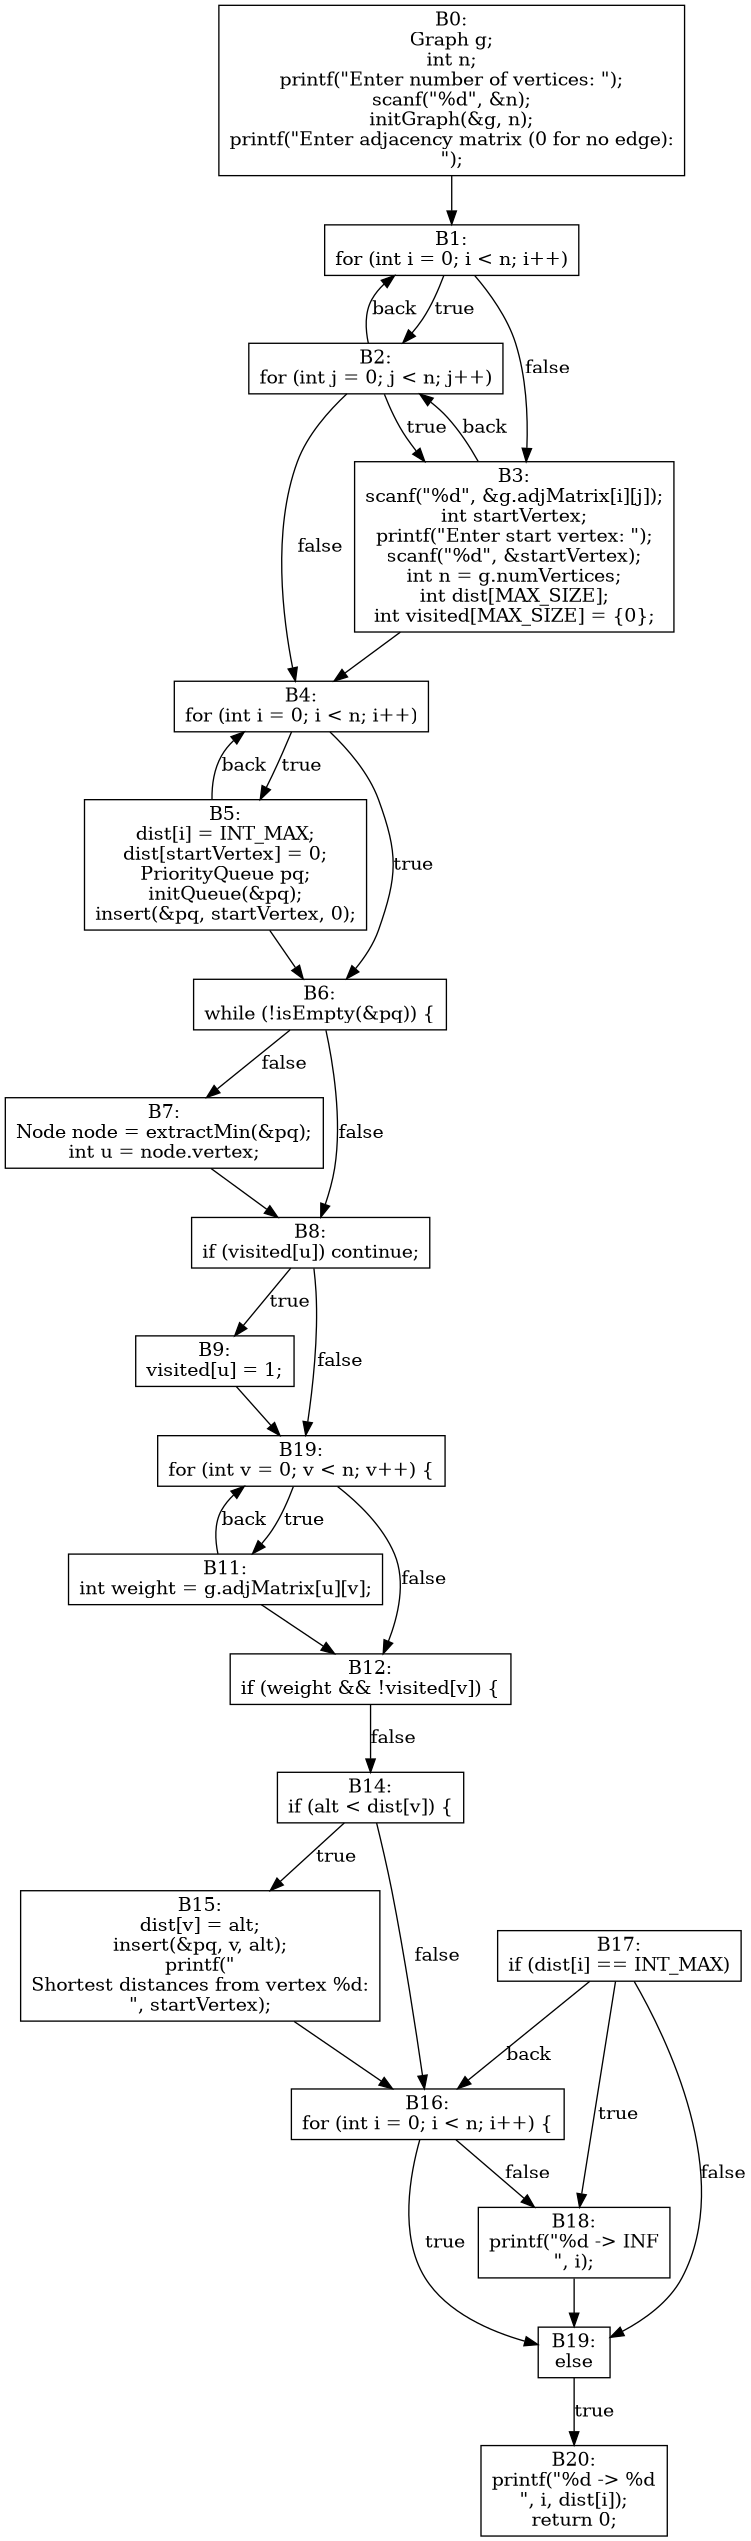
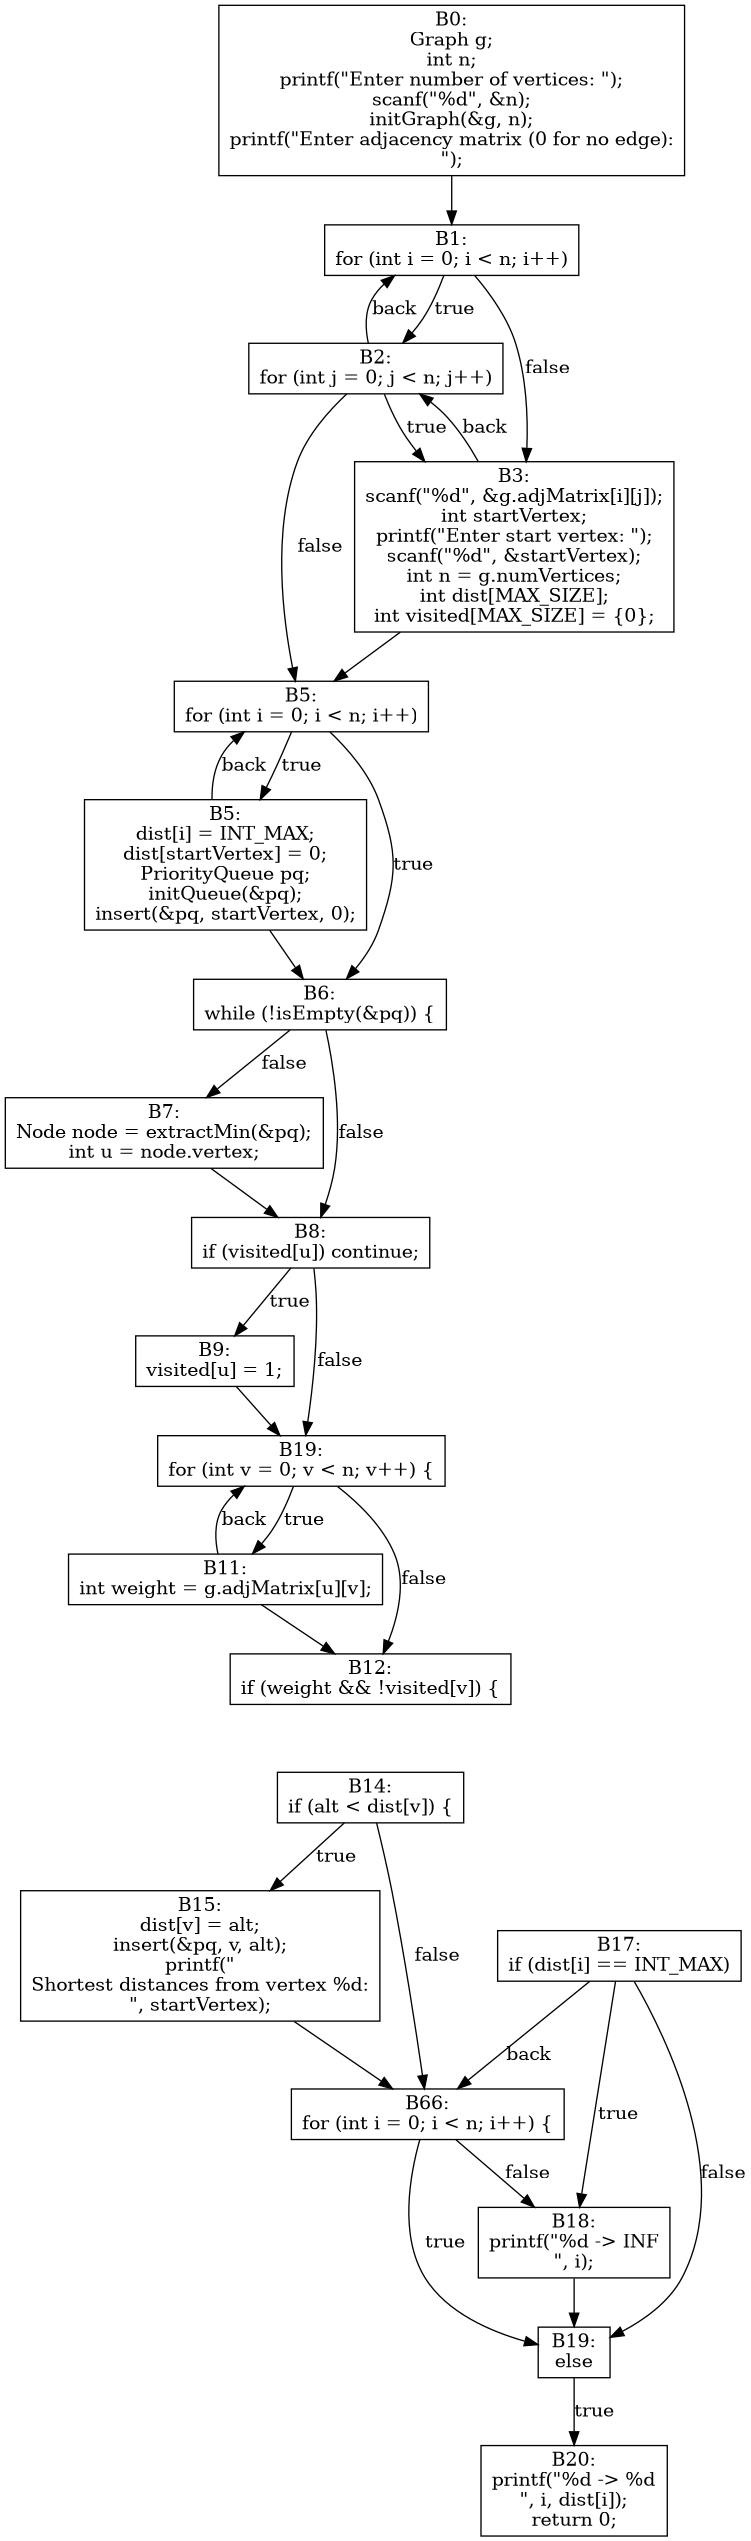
(301, 707) -> (301, 707)
(371, 1732) -> none
(428, 2114) -> (428, 2114)
